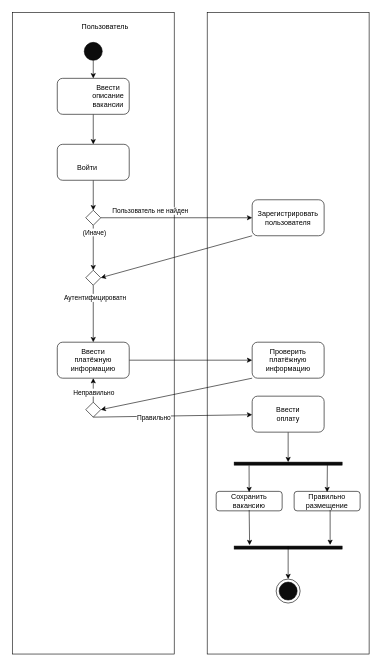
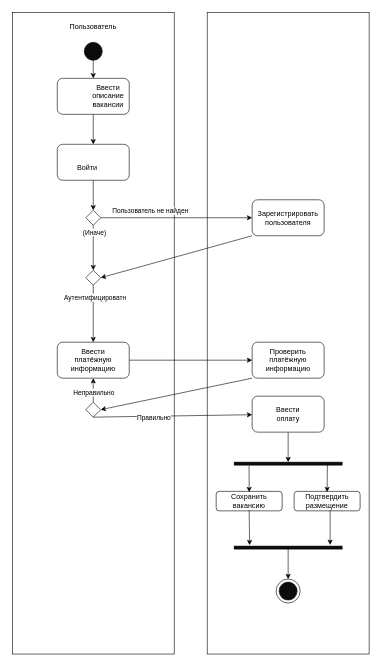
(105, 27) -> (93, 27)
(327, 501) -> (327, 501)
